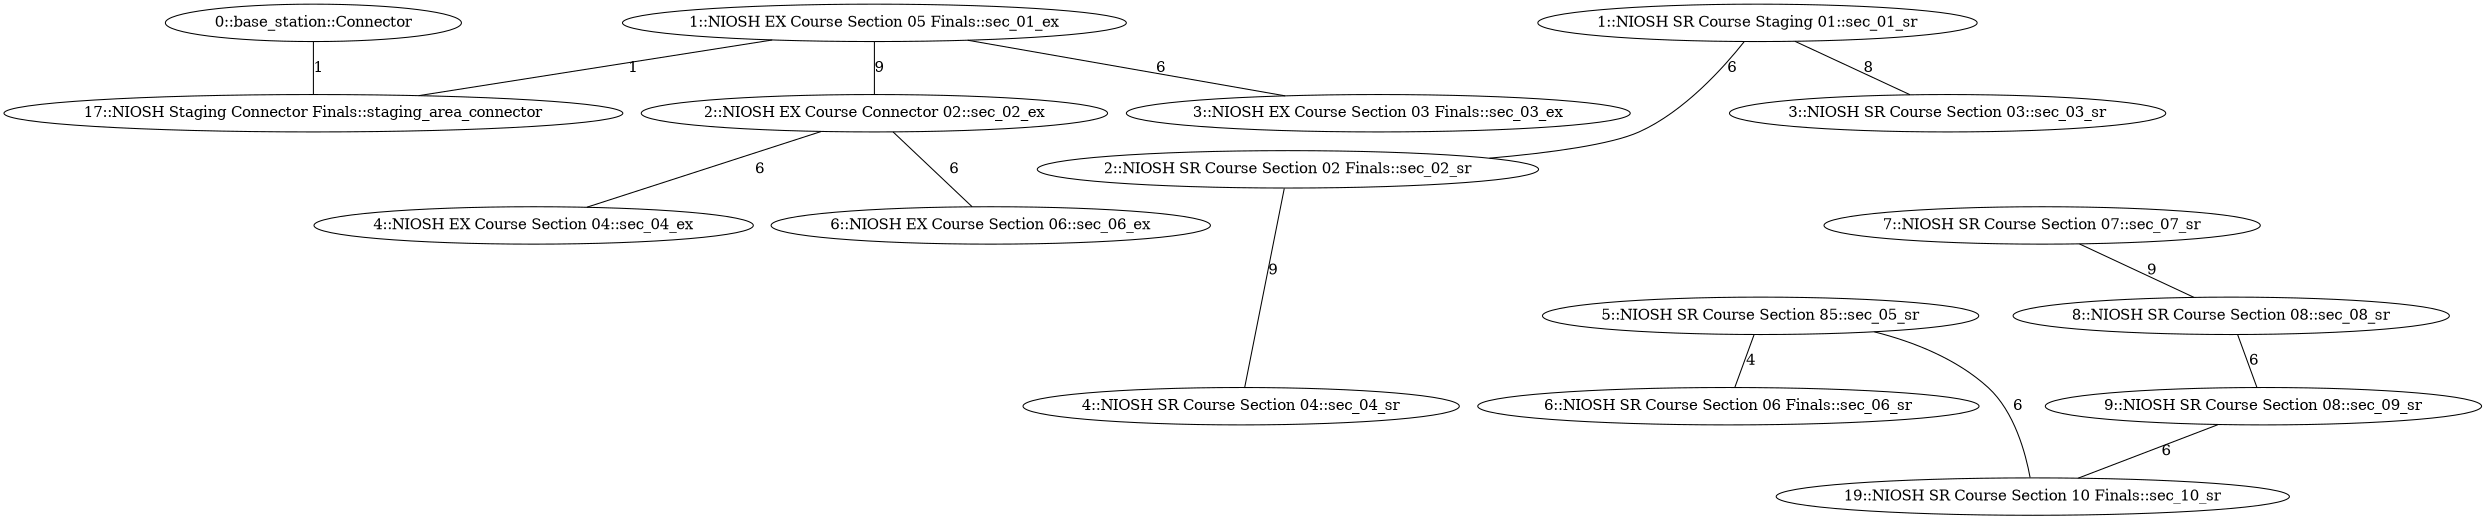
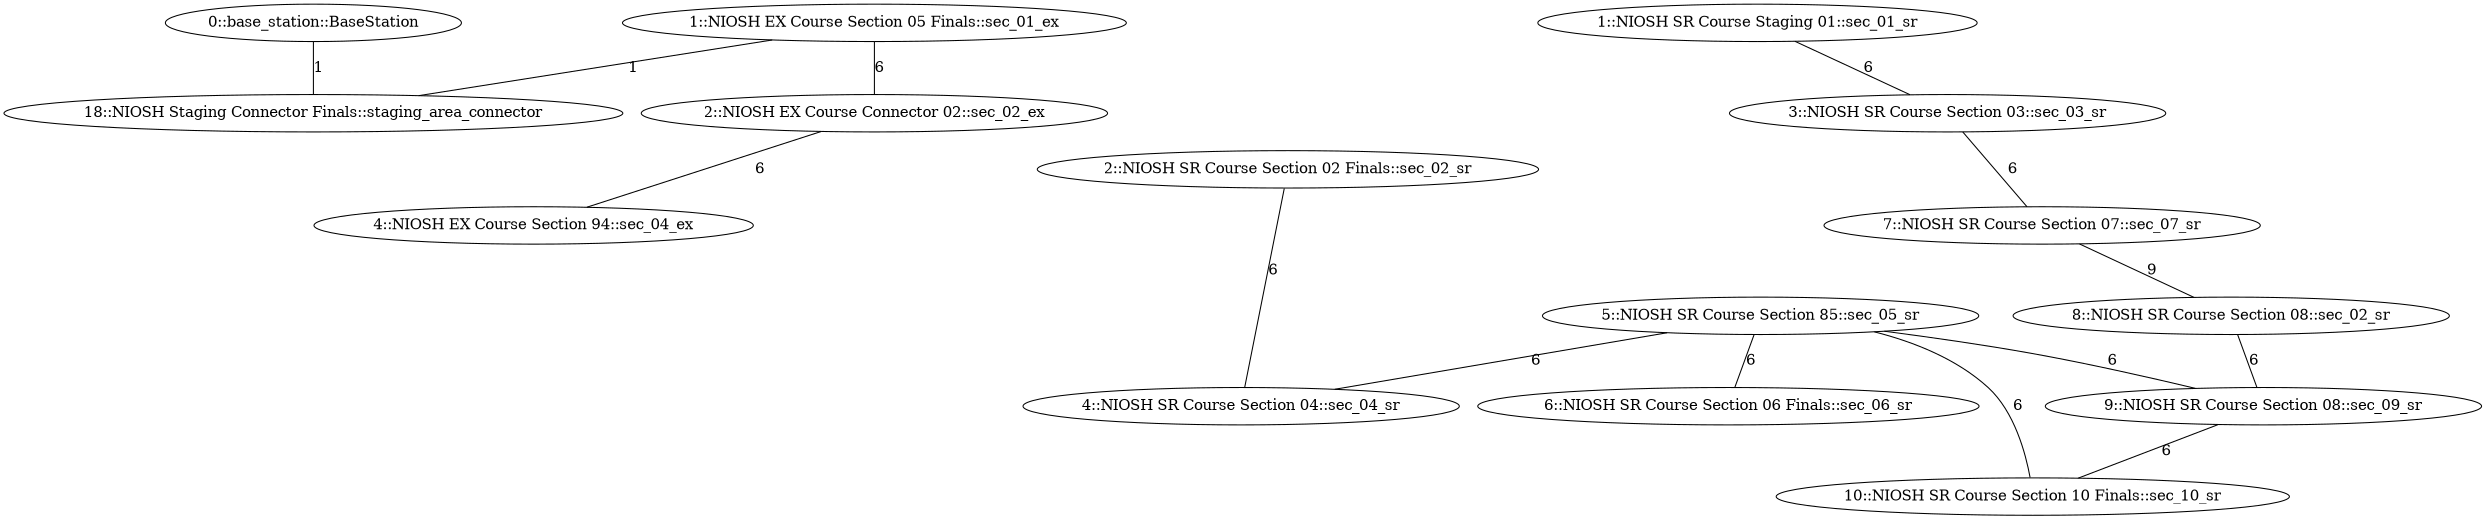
(313, 23) -> (313, 23)
(880, 68) -> (880, 68)
(1869, 68) -> (1869, 68)
(313, 113) -> (313, 113)
(1378, 113) -> none
(1633, 134) -> none
none -> (1995, 169)
(534, 225) -> (534, 225)
(991, 225) -> none
(1273, 271) -> (1273, 271)
(2231, 316) -> (2231, 316)
none -> (2041, 355)
none -> (1501, 361)
(1751, 361) -> (1751, 361)
(2033, 497) -> (2033, 497)
